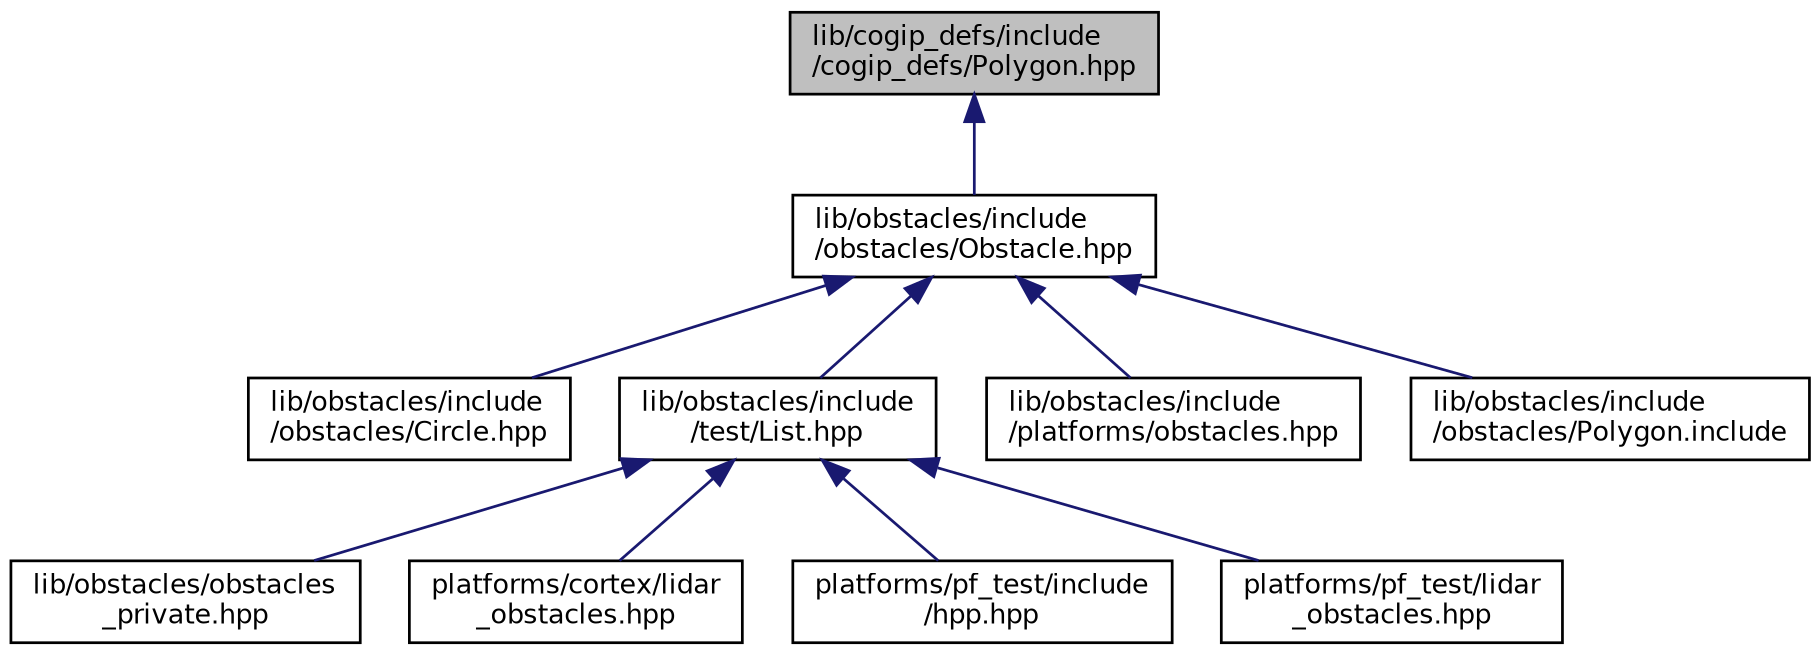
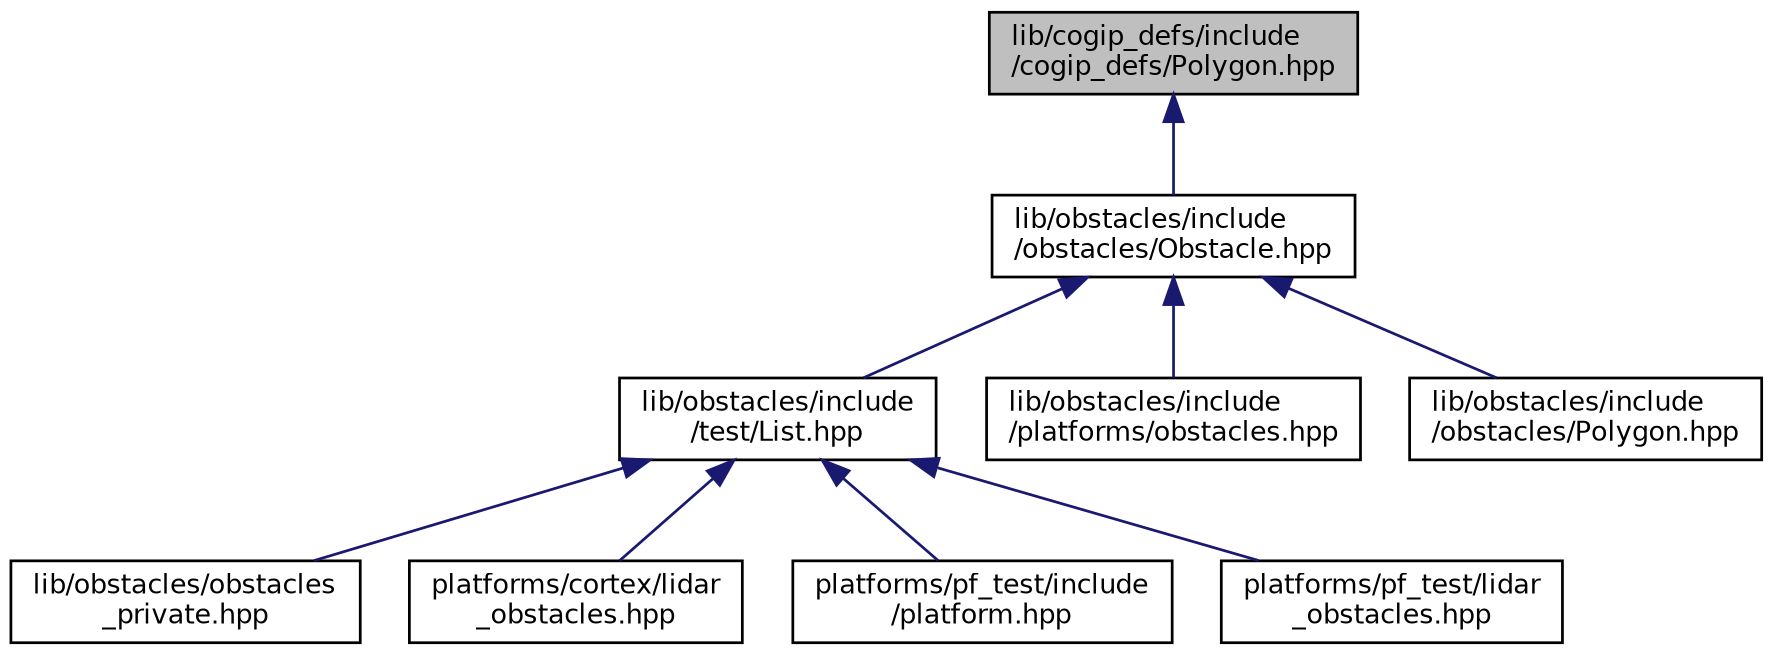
(409, 419) -> none
(1610, 419) -> (1586, 419)
(982, 602) -> (982, 602)
